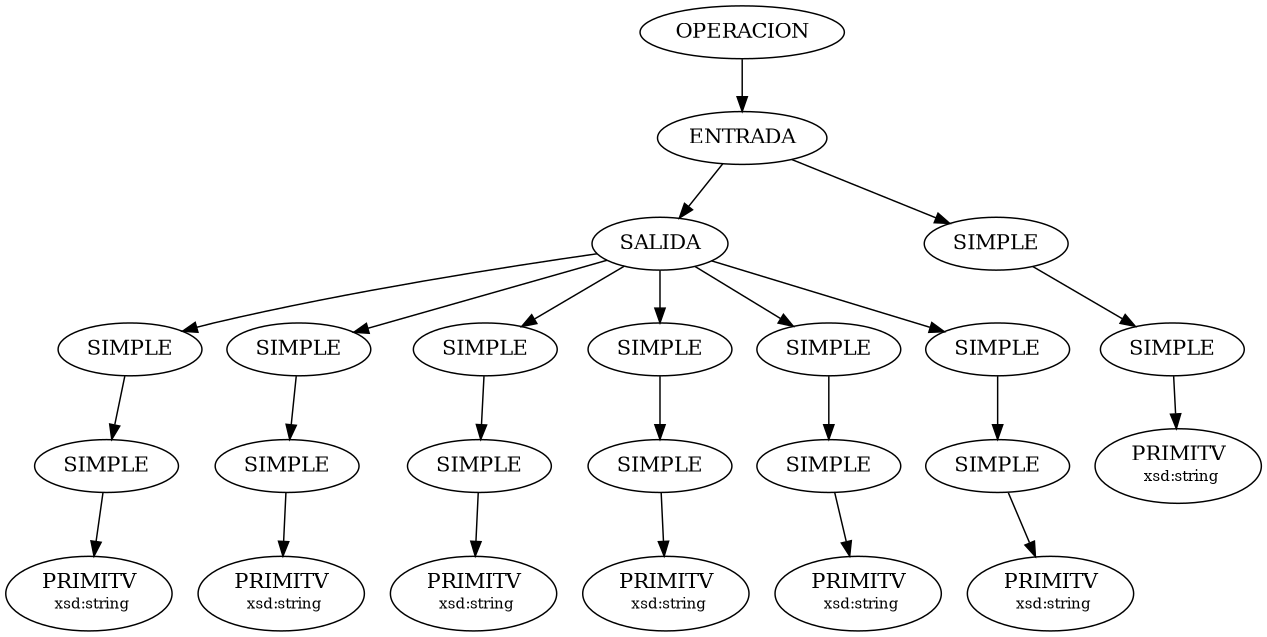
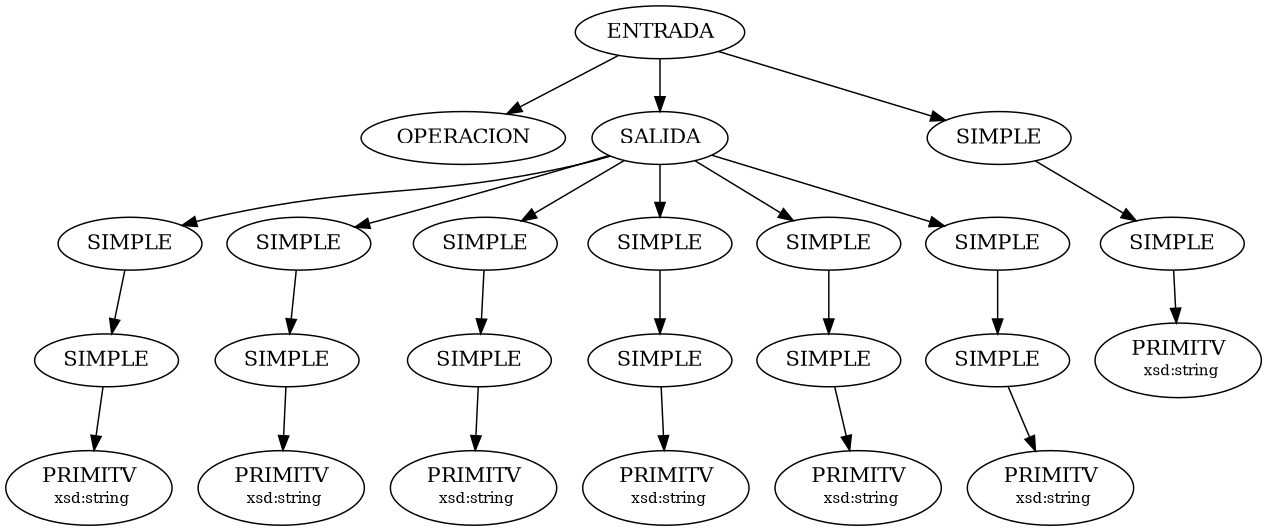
(742, 78) -> (569, 81)
